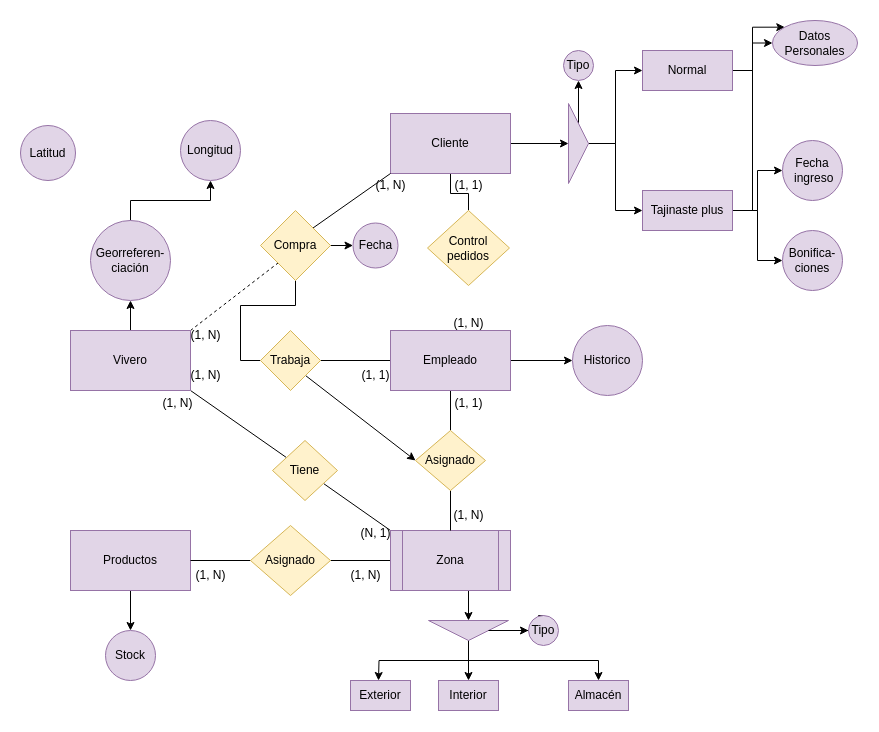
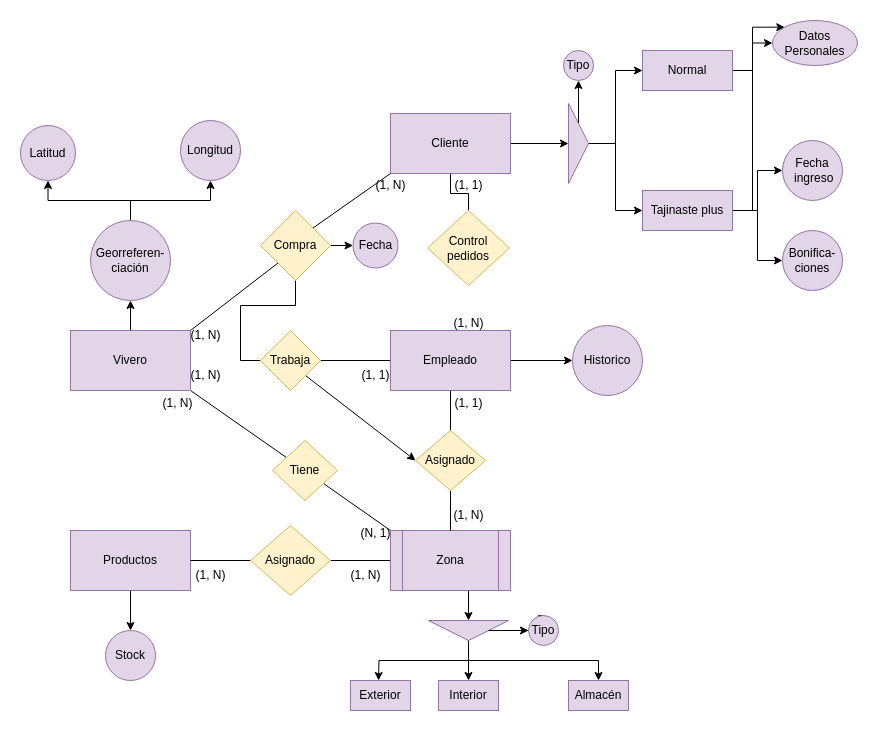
none -> (82, 201)
(234, 297) -> (234, 297)
